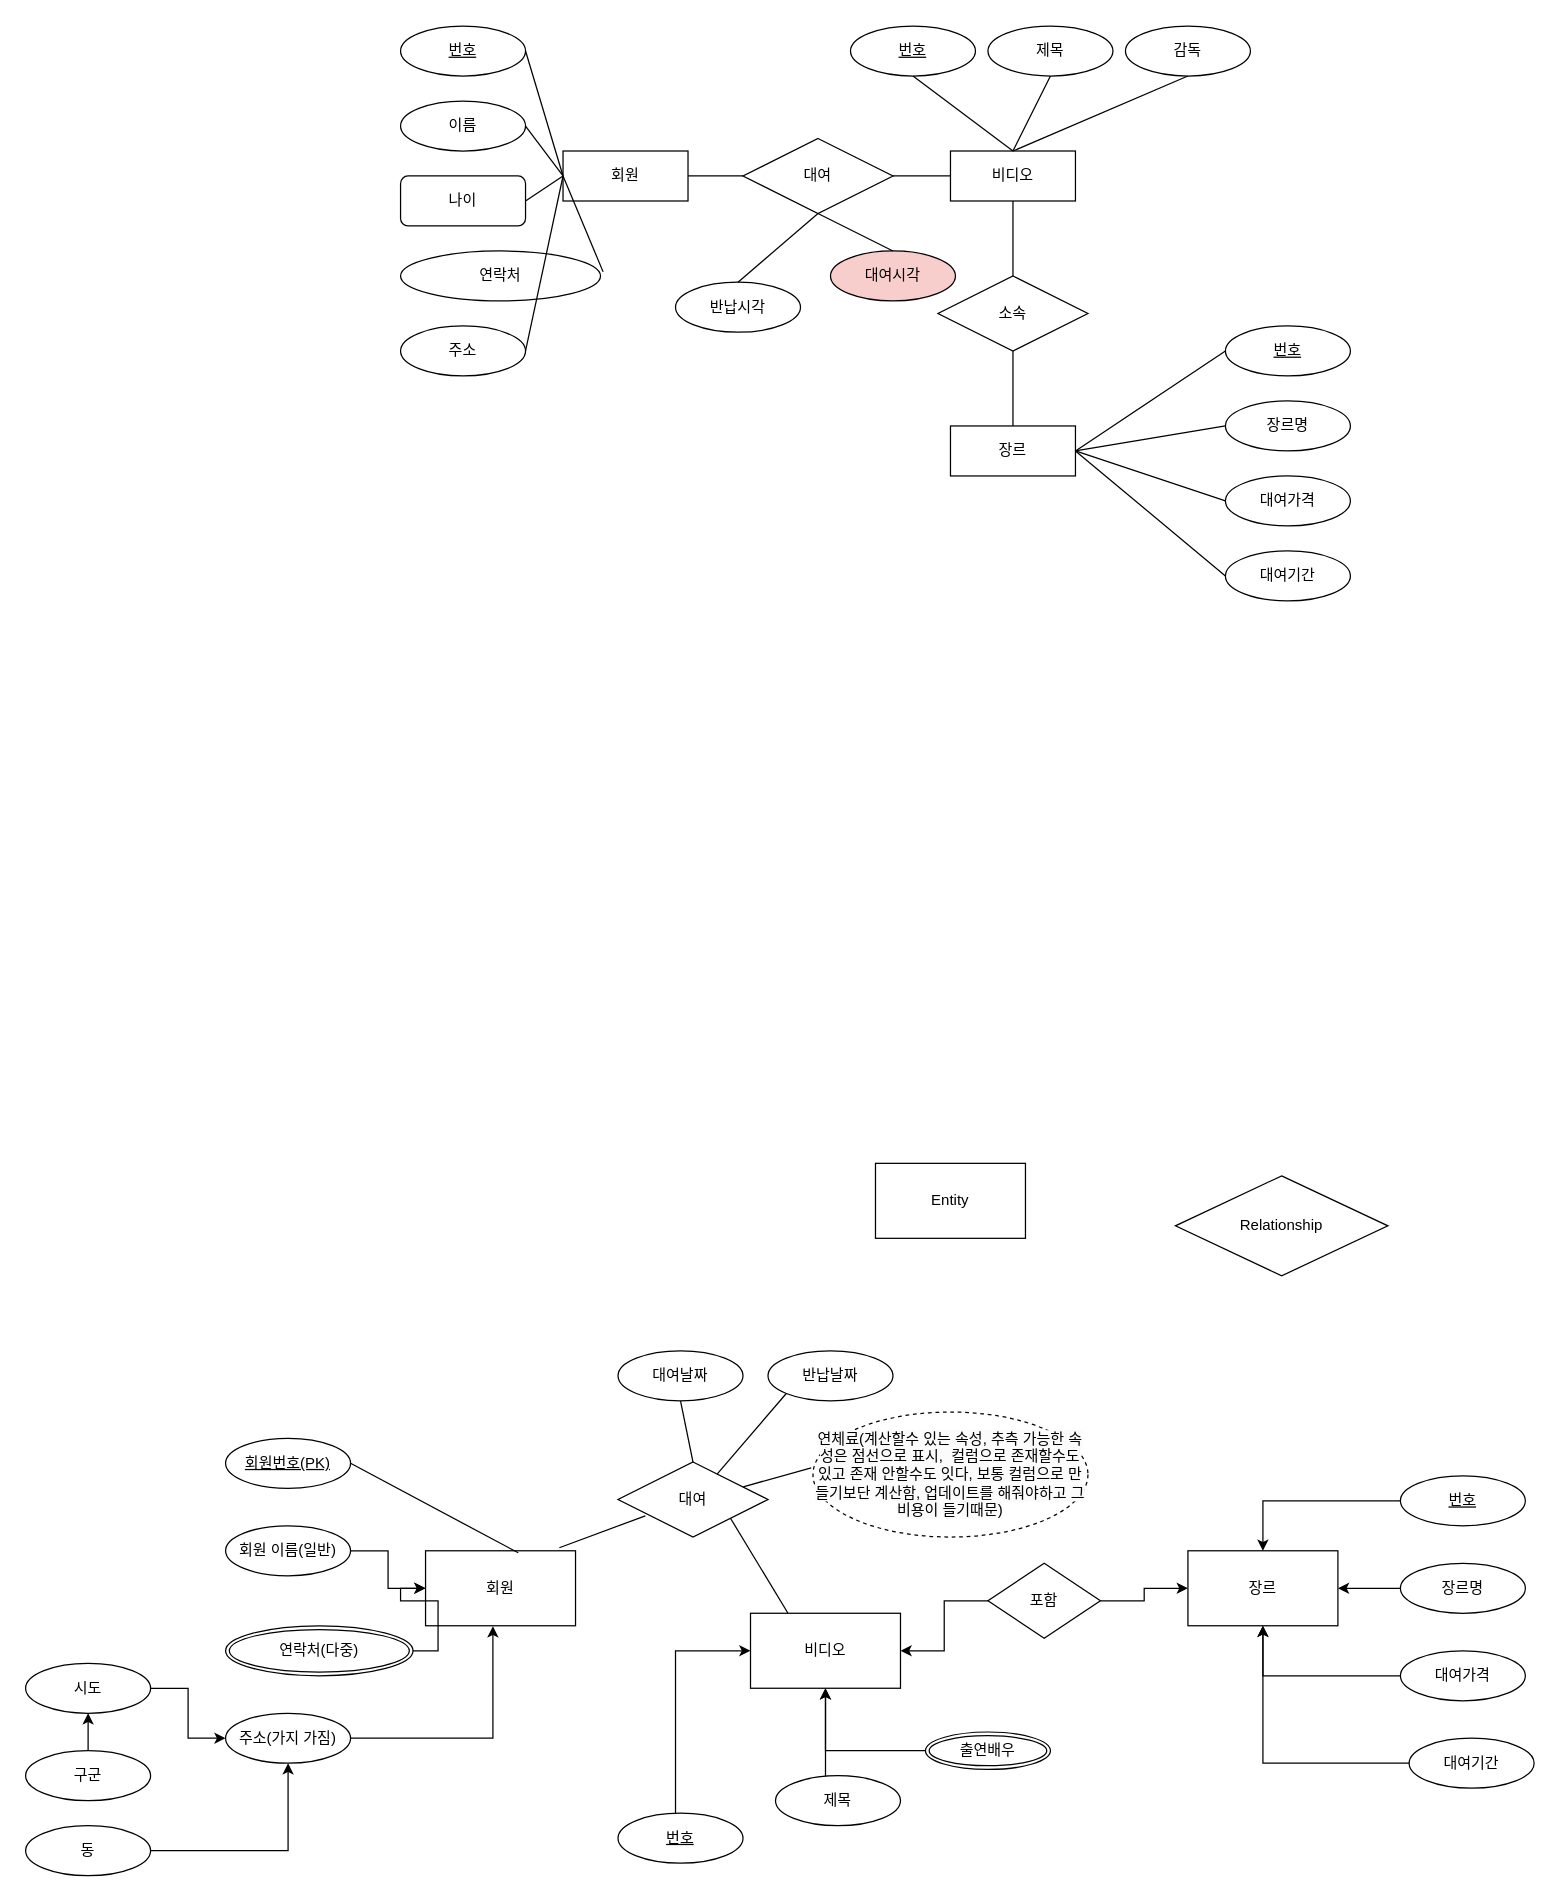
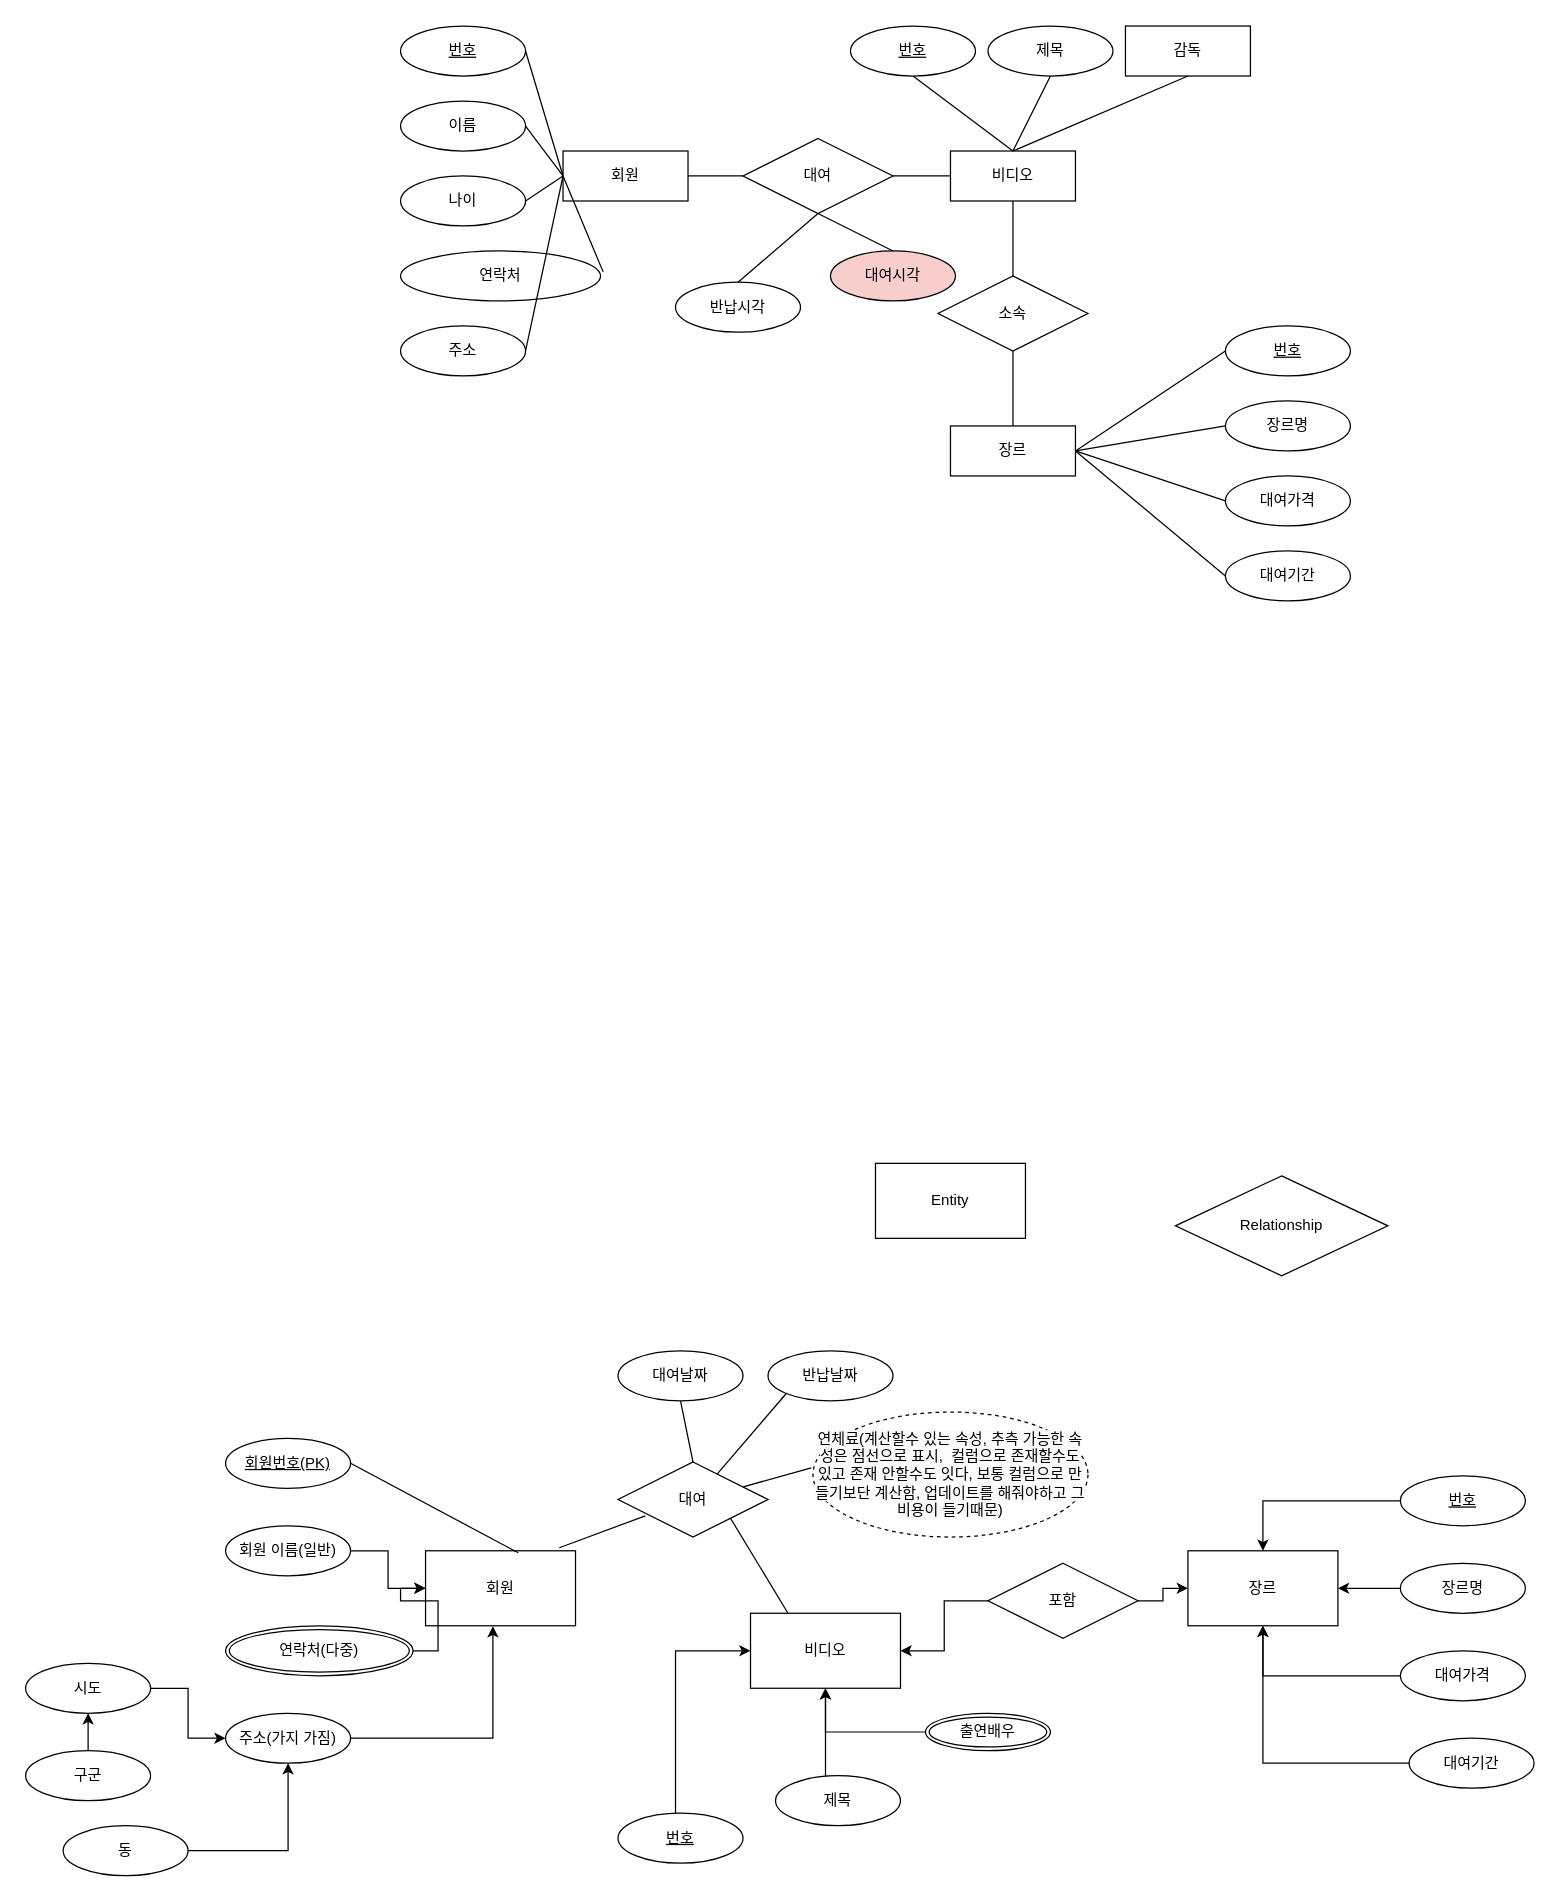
(1188, 51) -> (1188, 51)
(463, 201) -> (463, 201)
(1044, 1601) -> (1063, 1601)
(988, 1751) -> (988, 1732)
(88, 1851) -> (126, 1851)
